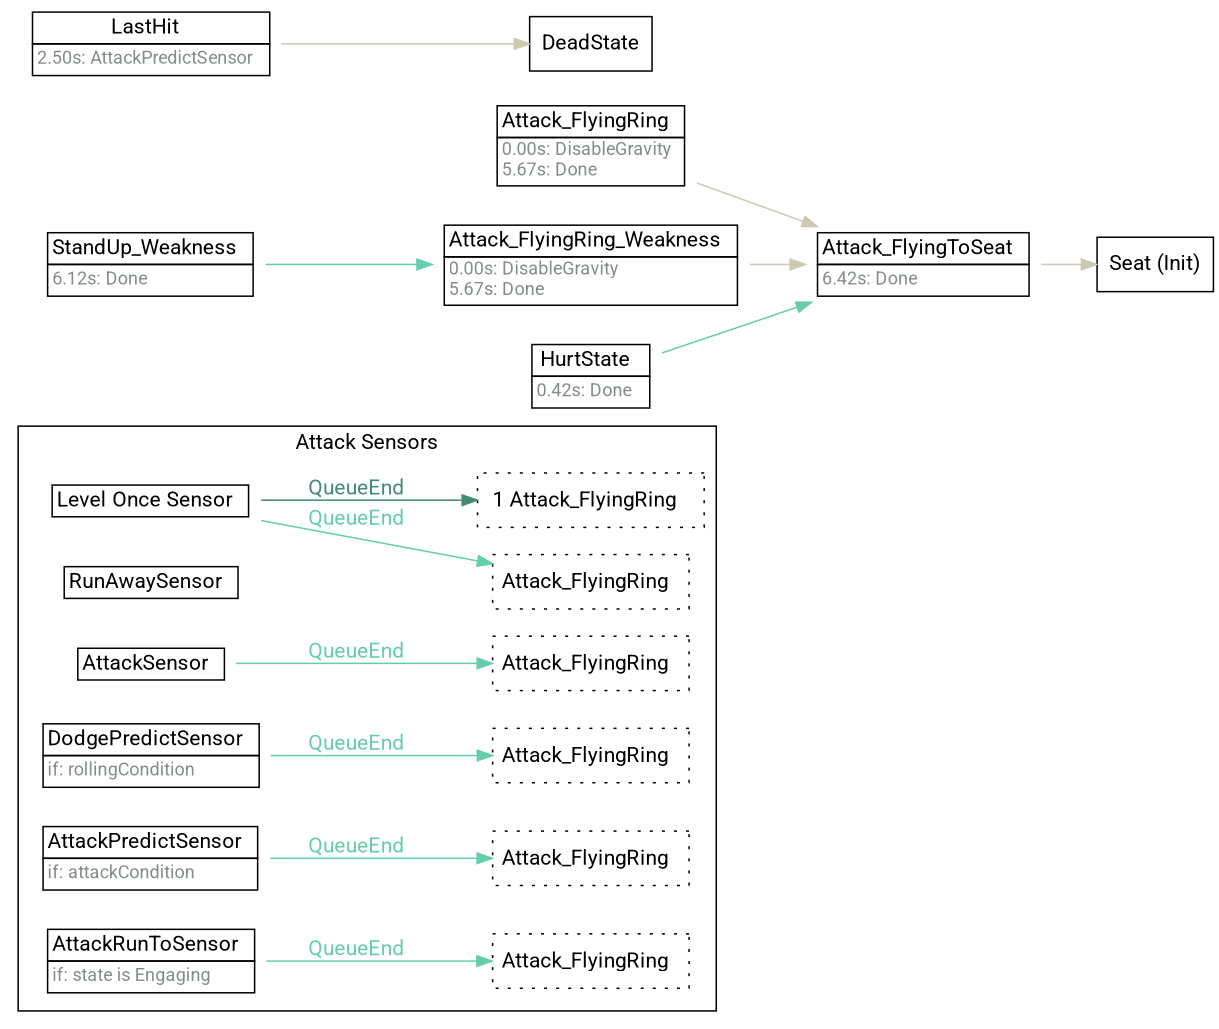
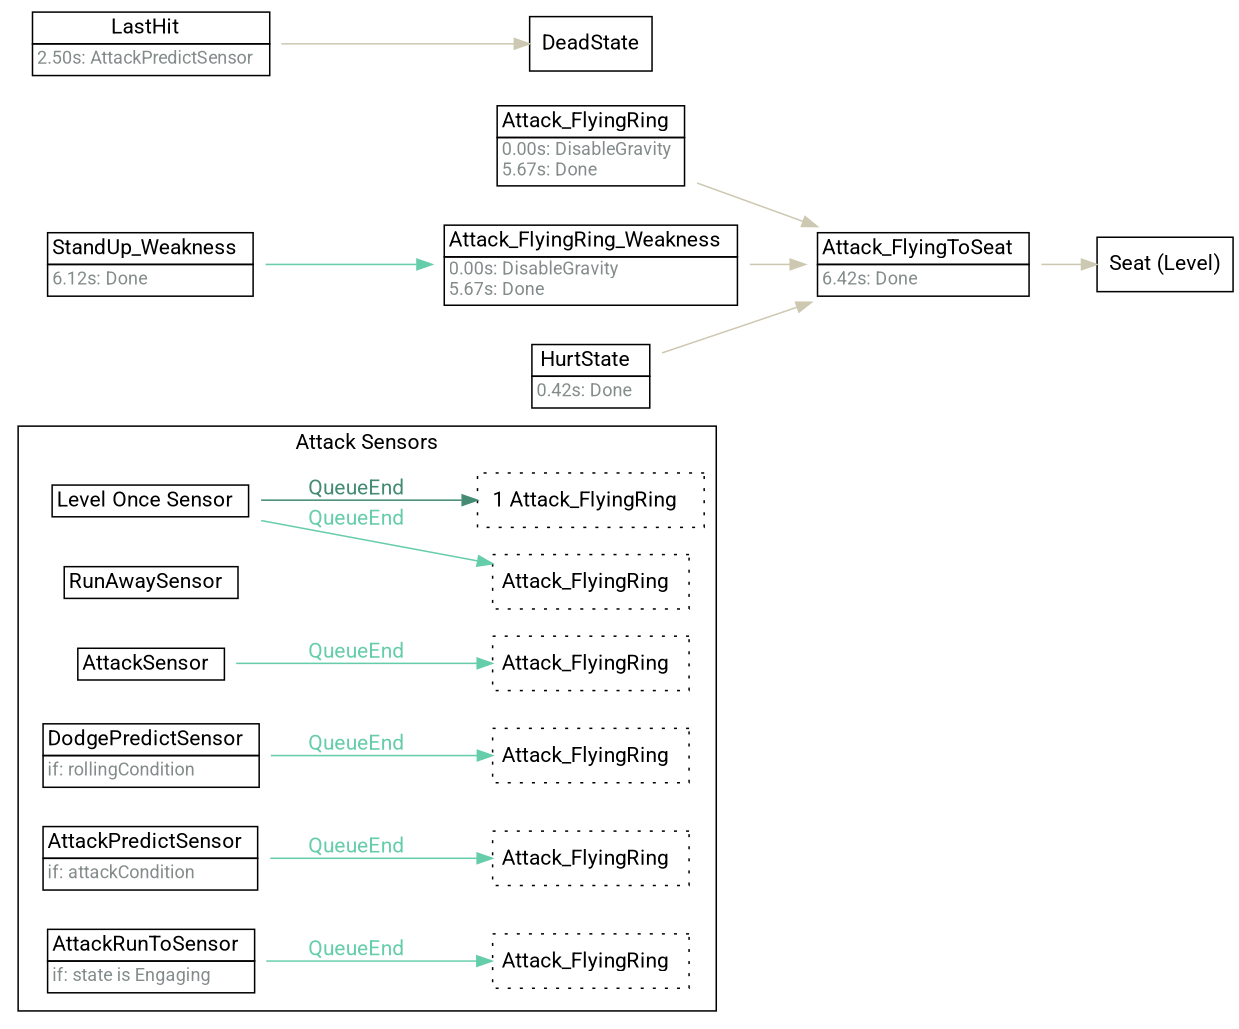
(1155, 264) -> (1165, 264)
(730, 330) -> (730, 330)
